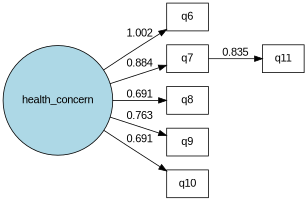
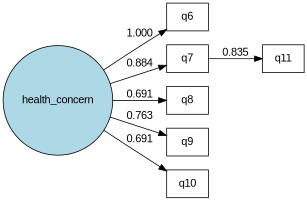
(140, 34) -> (140, 34)
